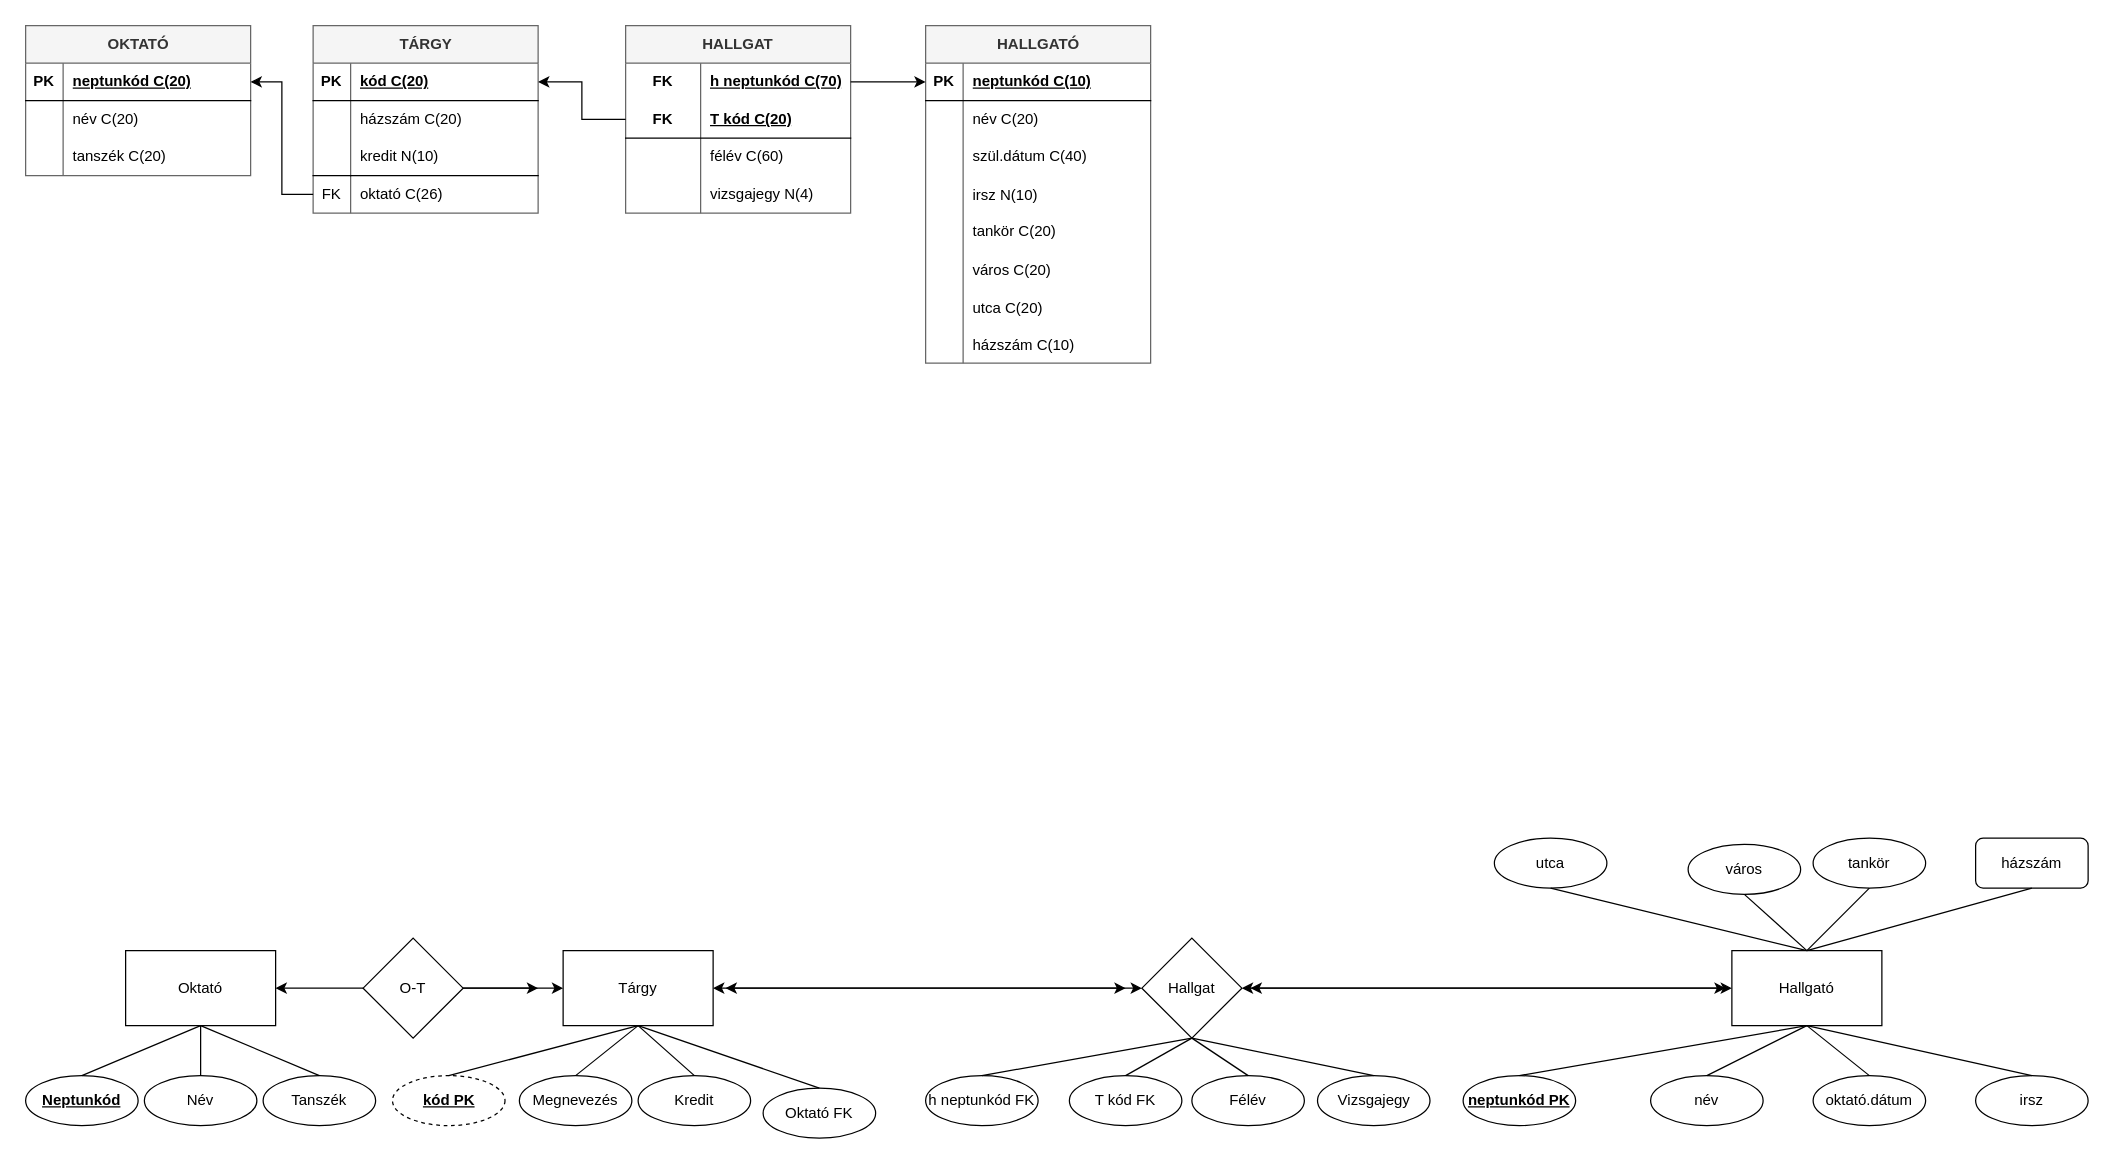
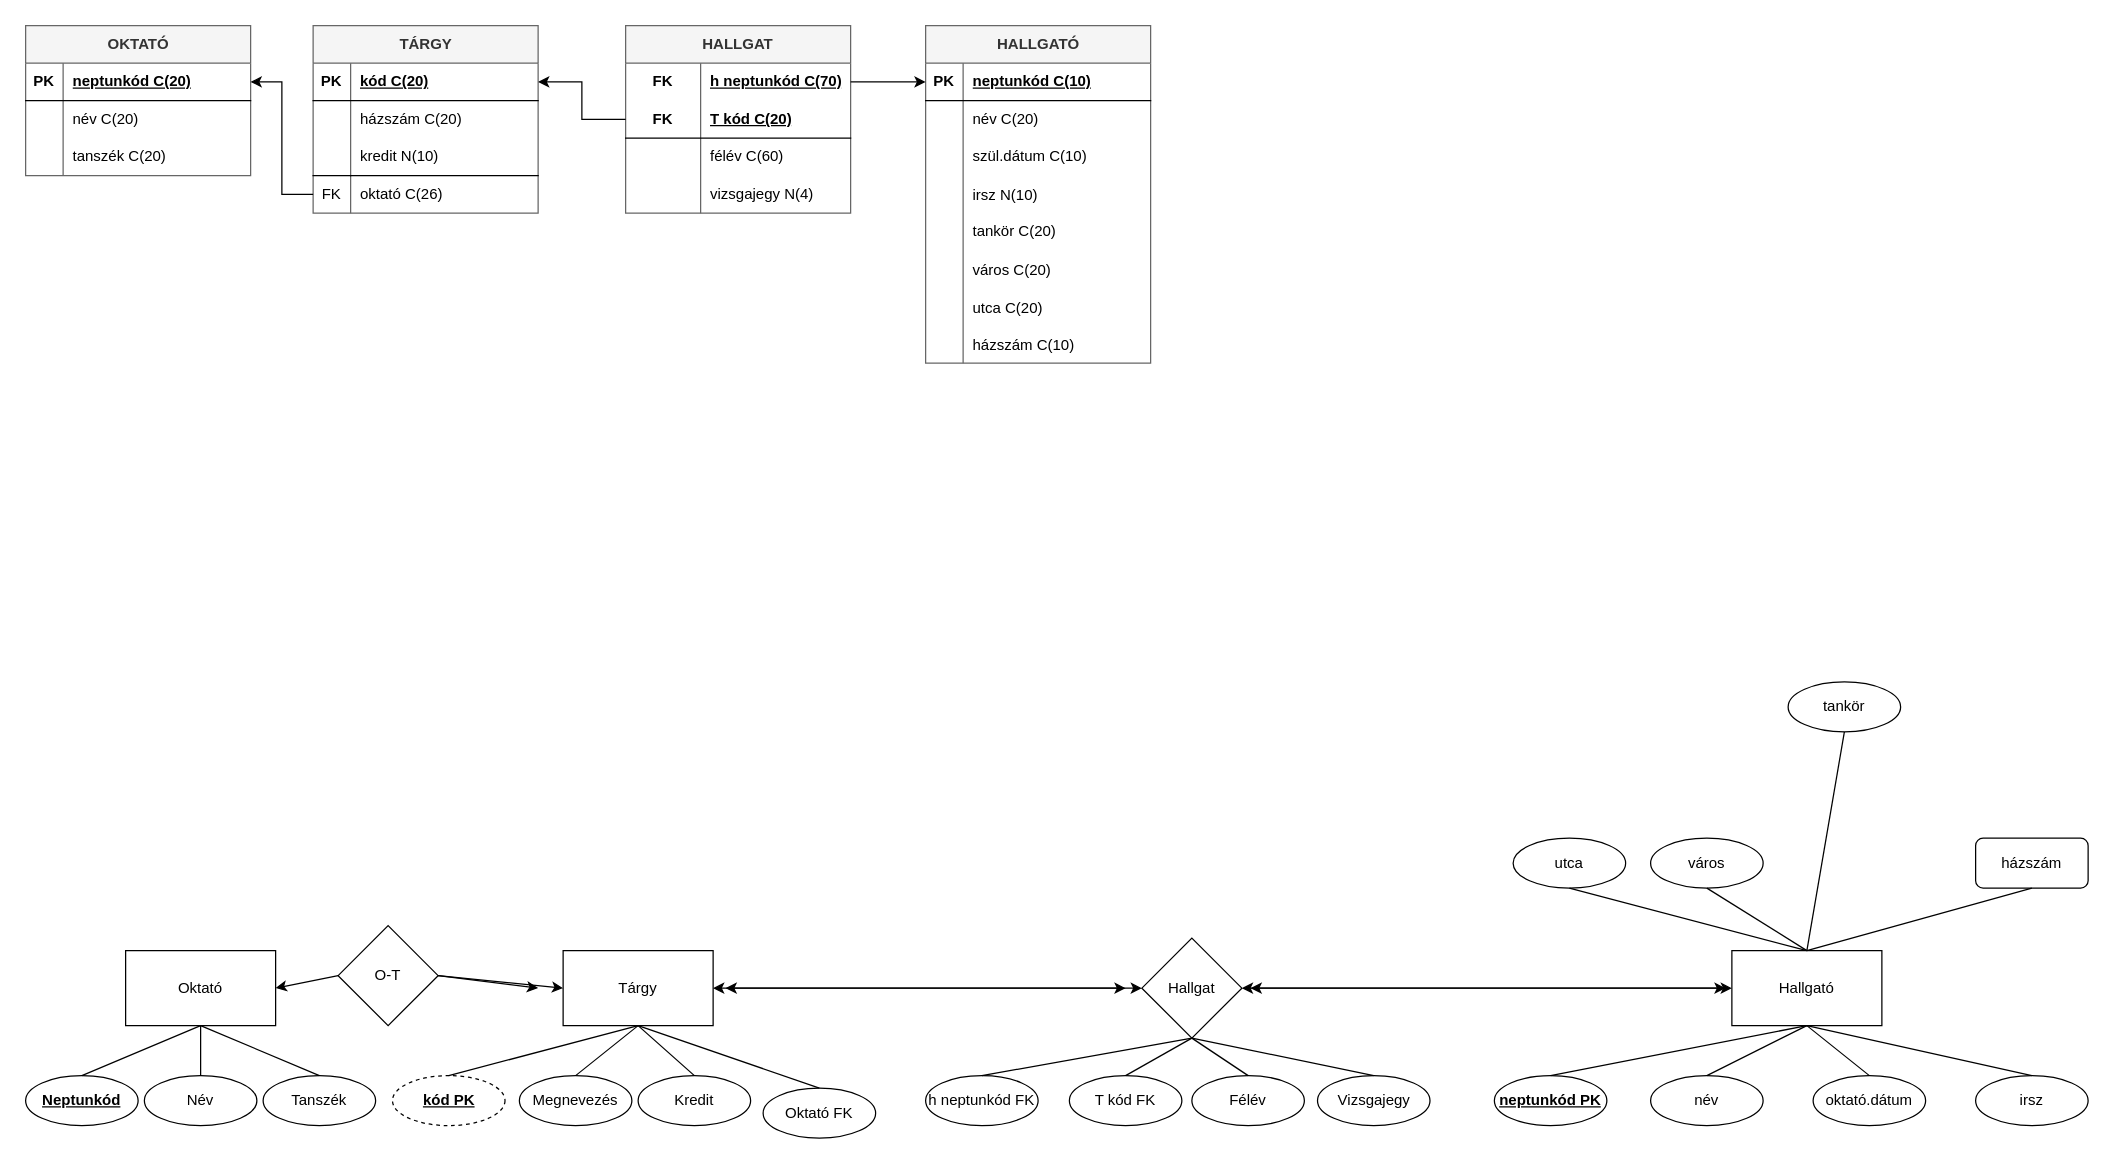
(1034, 157) -> (1034, 157)
(1551, 863) -> (1569, 863)
(1869, 863) -> (1844, 707)
(1744, 869) -> (1707, 863)
(413, 988) -> (388, 976)
(1519, 1101) -> (1551, 1101)
